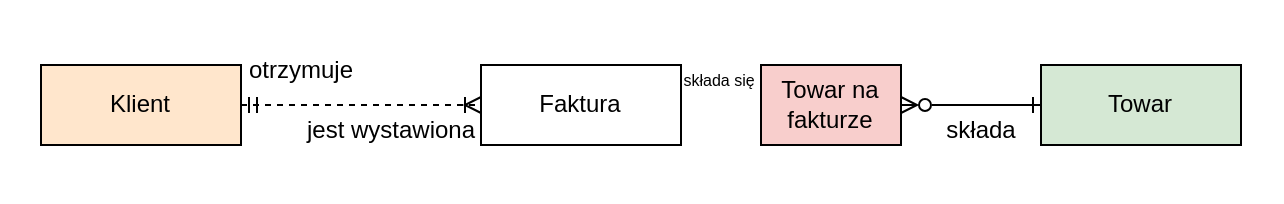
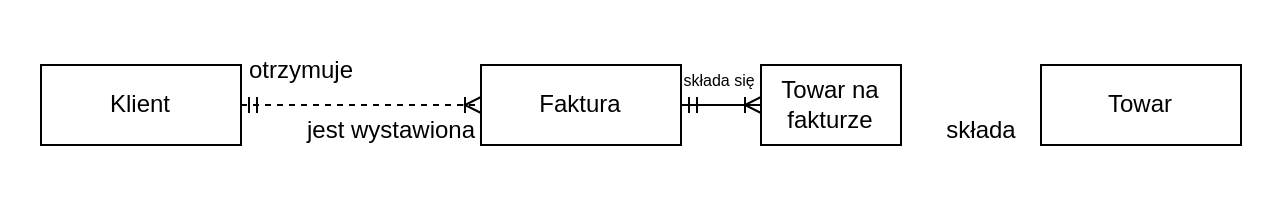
(141, 105) -> (141, 105)
none -> (721, 105)
(831, 105) -> (831, 105)
(987, 105) -> none
(1141, 105) -> (1141, 105)
